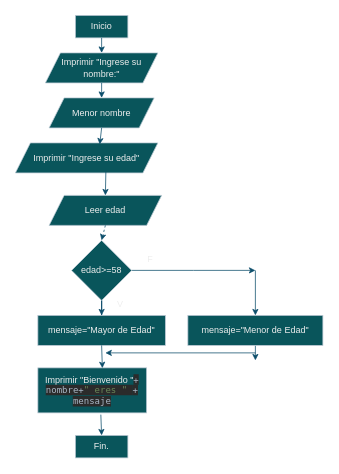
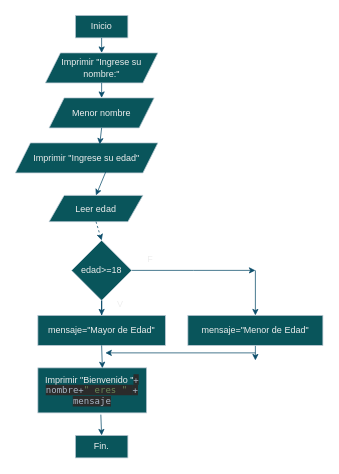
(105, 210) -> (96, 209)
(102, 270) -> (102, 270)
